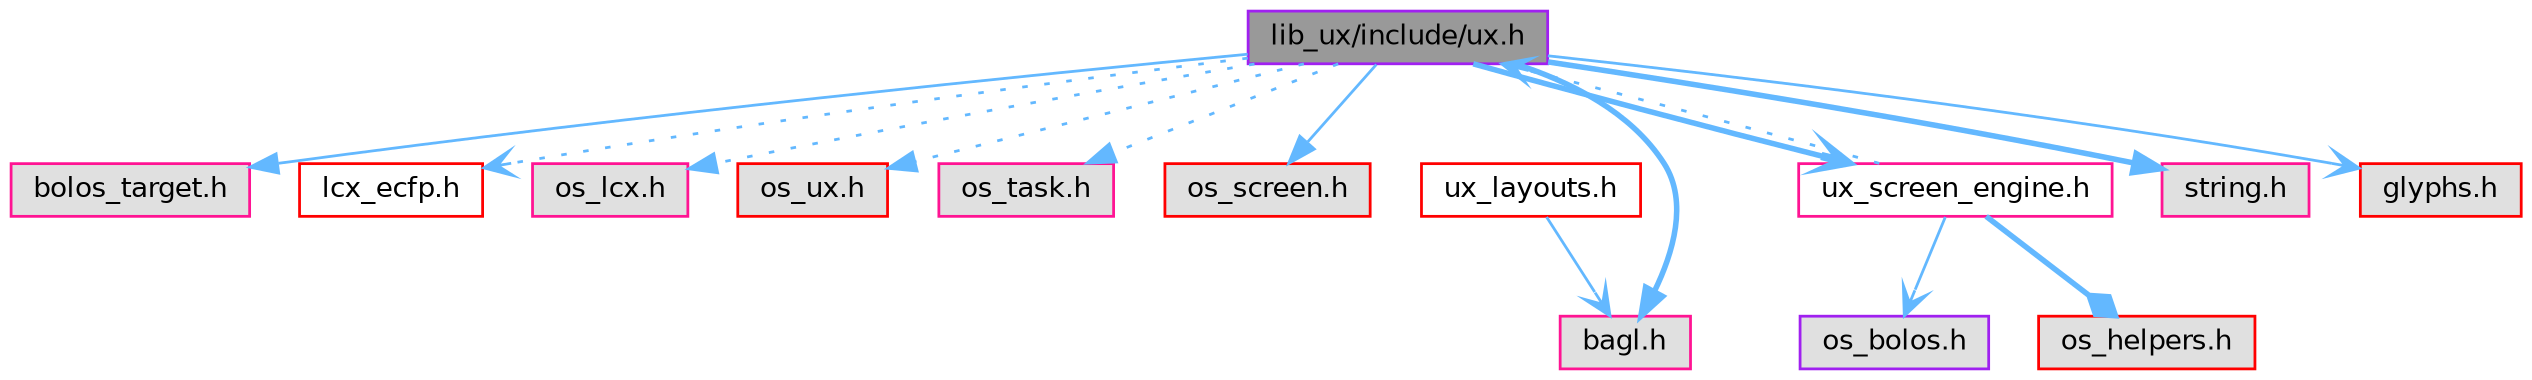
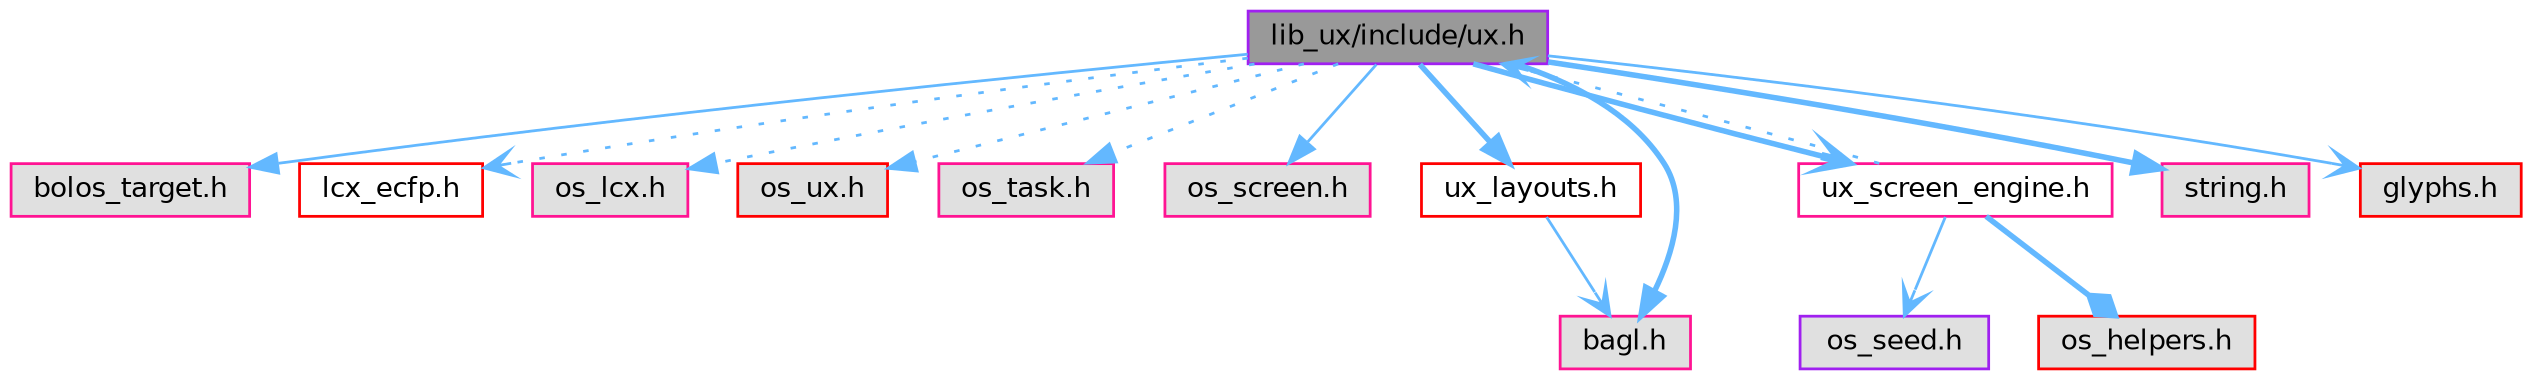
none -> (1455, 104)
(1268, 190) -> (1268, 190)
(1894, 343) -> (1894, 343)
